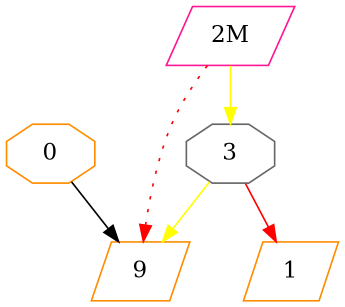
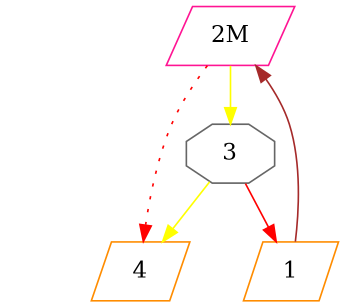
(51, 154) -> none
none -> (296, 157)
(141, 271) -> (141, 271)
